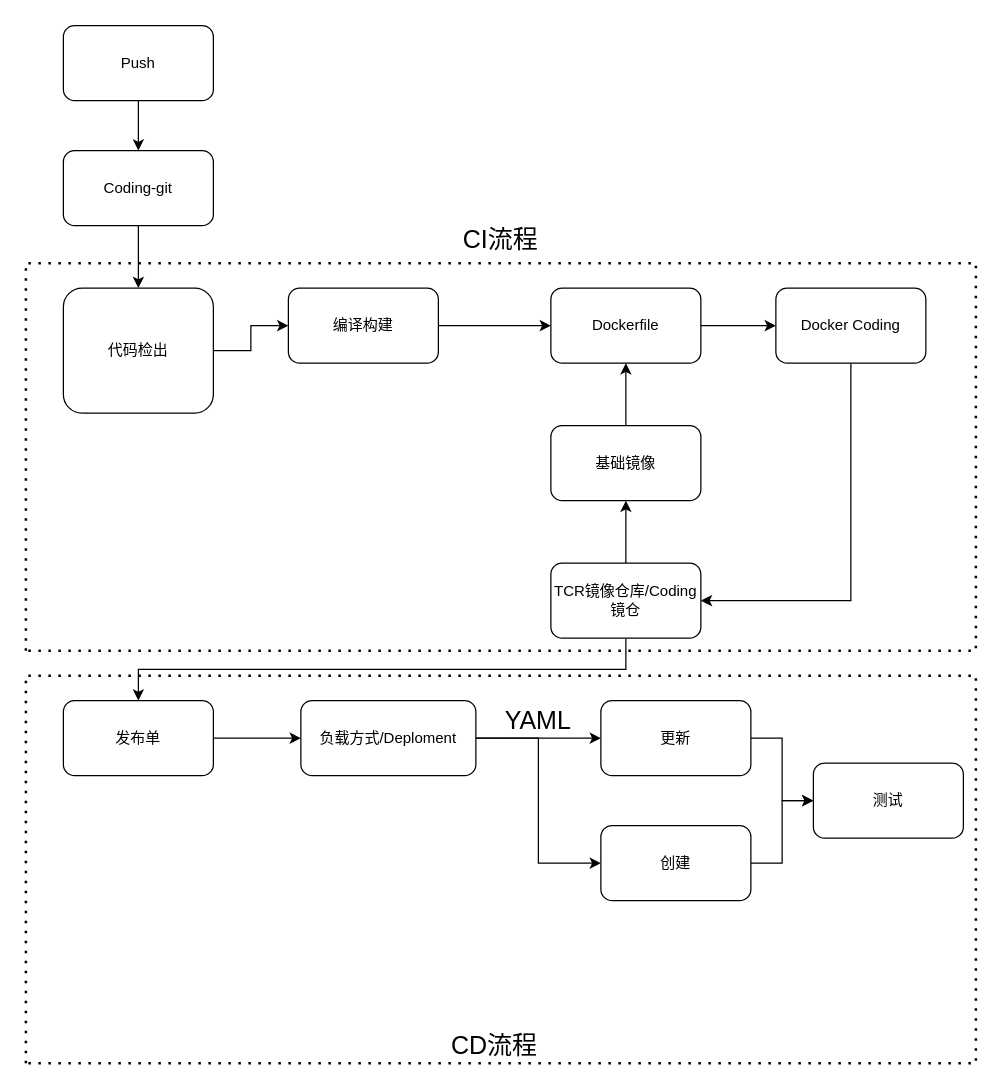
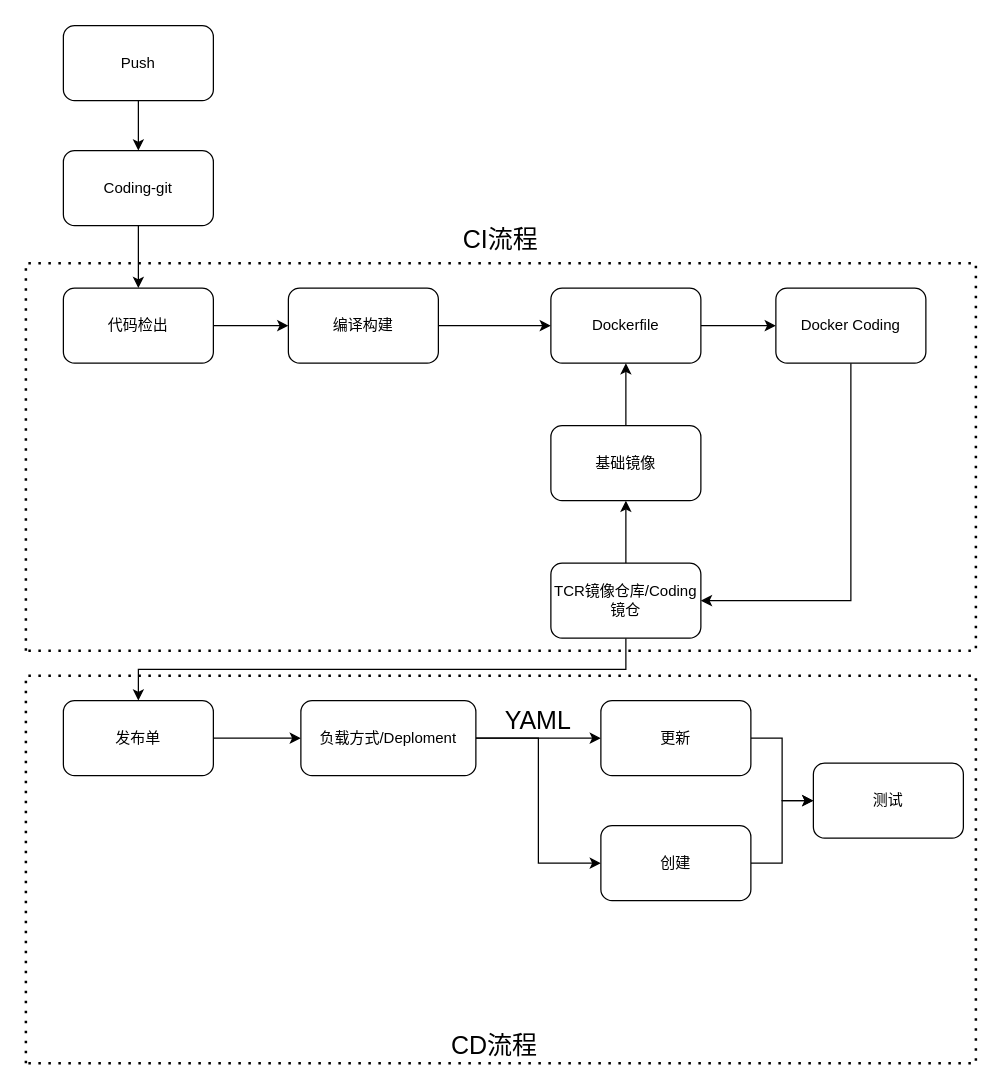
(138, 351) -> (138, 326)
